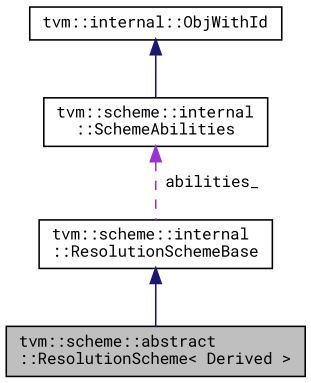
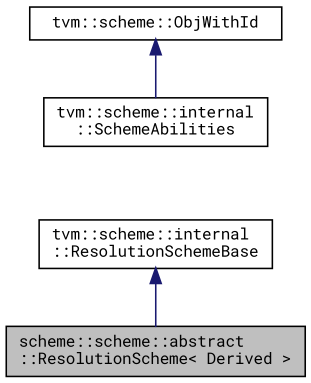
(156, 23) -> (156, 23)
(156, 191) -> none
(156, 351) -> (156, 351)
